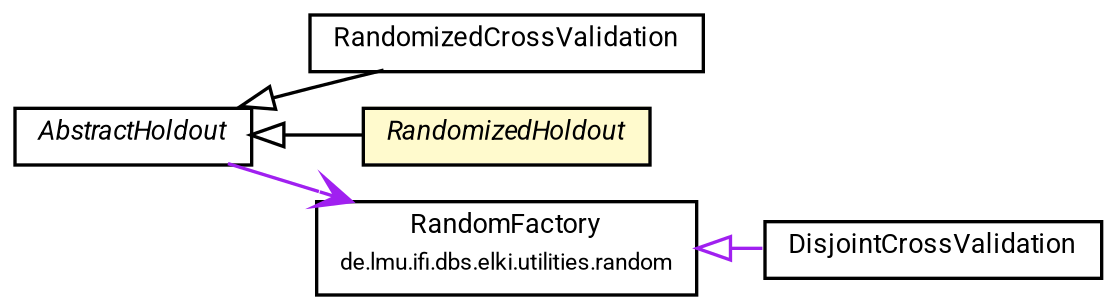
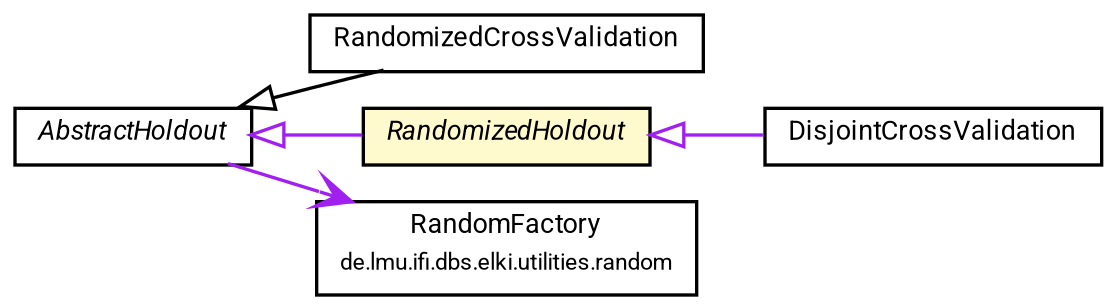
(324, 135) -> (324, 135)
(747, 248) -> (724, 135)
